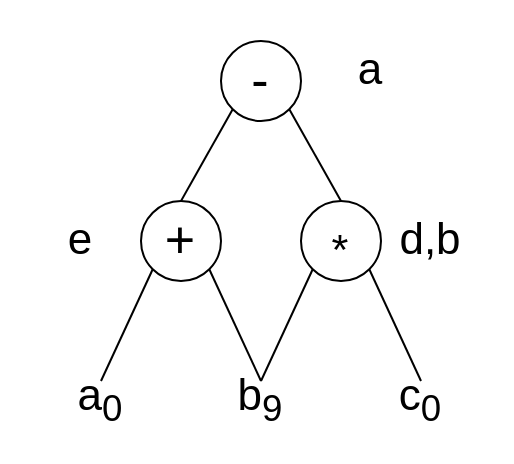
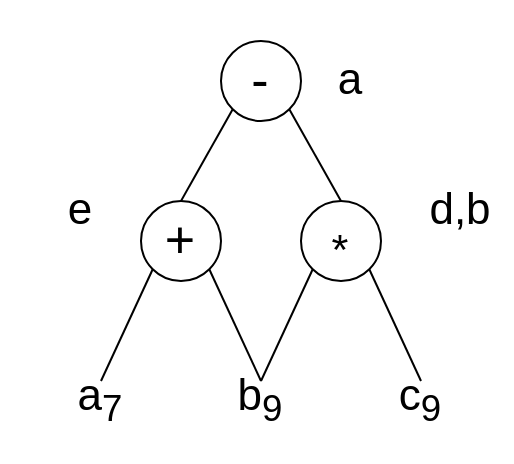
(371, 71) -> (351, 81)
(81, 241) -> (81, 211)
(431, 241) -> (461, 211)
(101, 401) -> (101, 401)
(421, 401) -> (421, 401)
